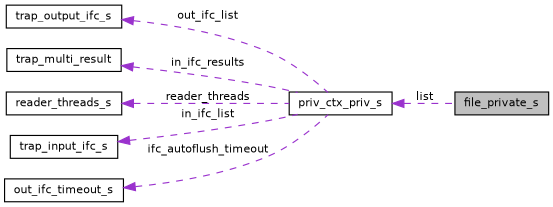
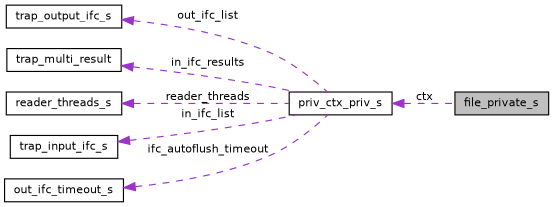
(424, 97) -> (424, 97)
